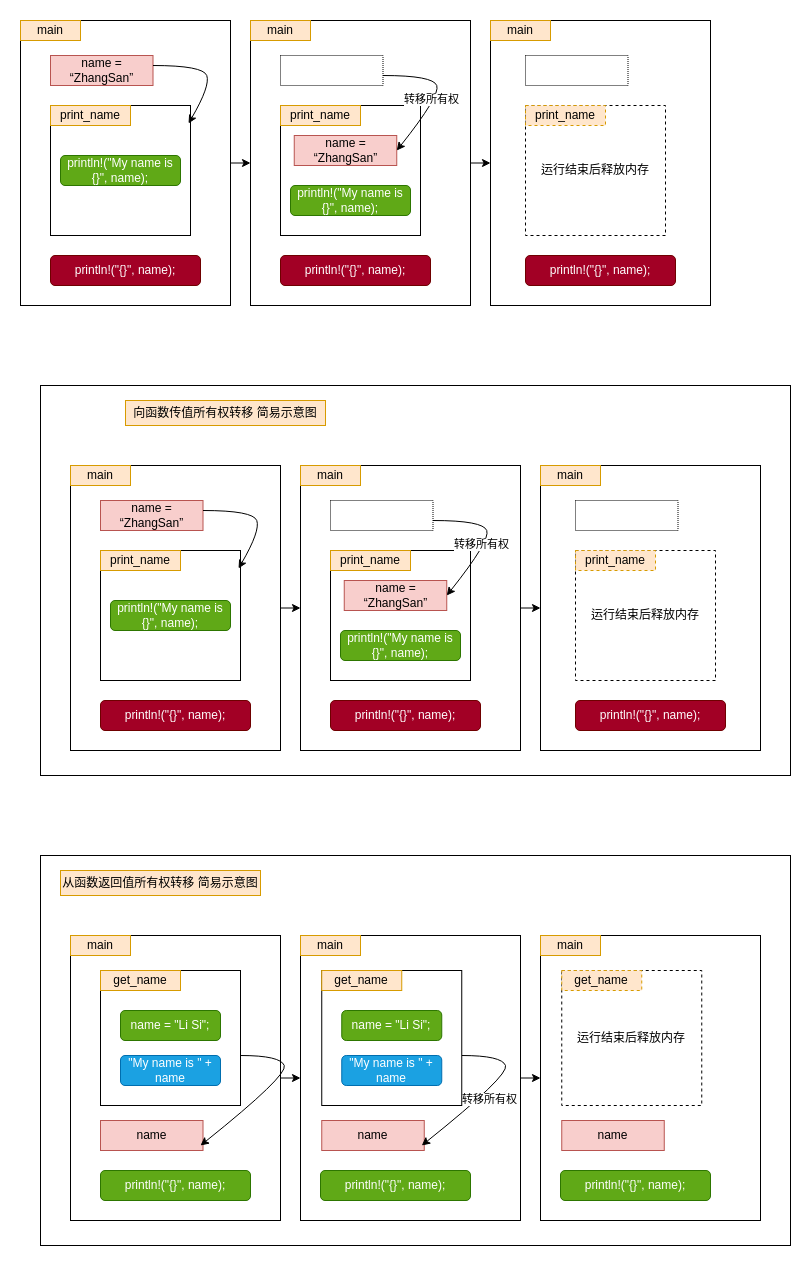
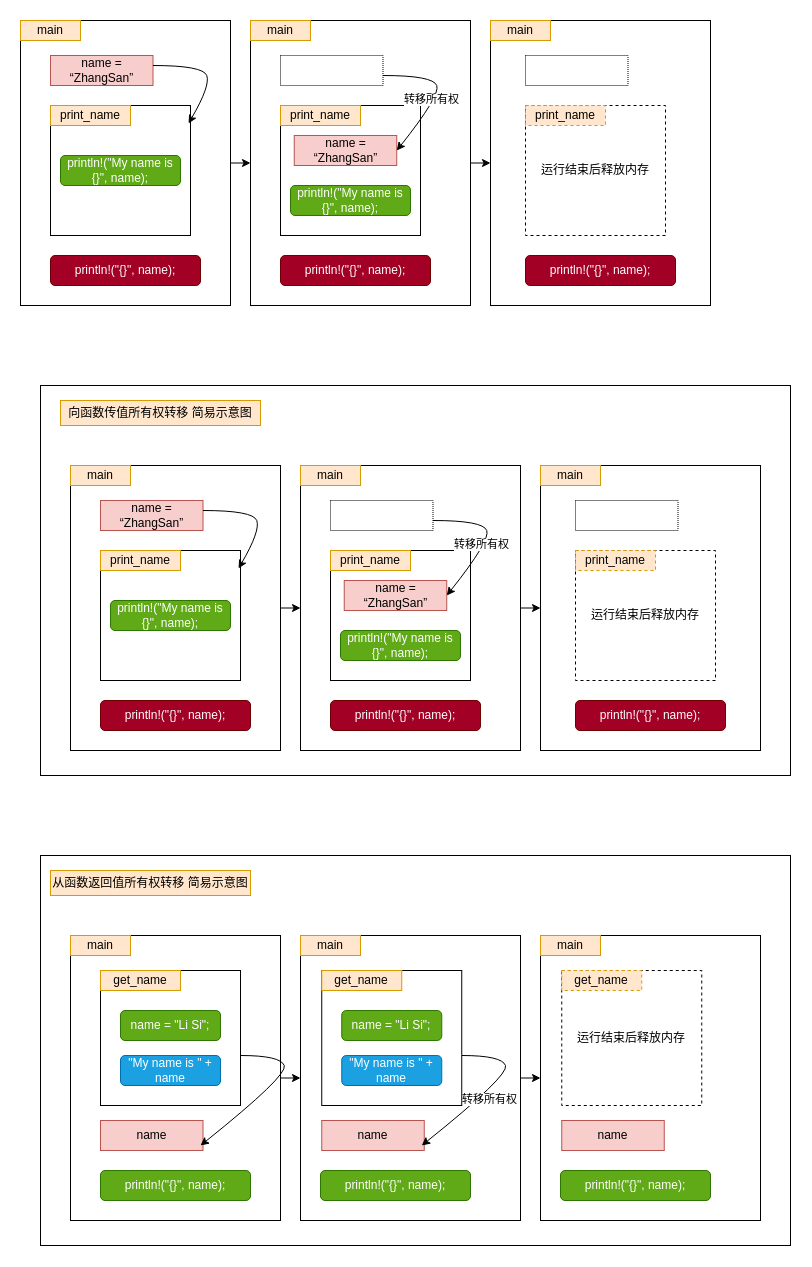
(226, 413) -> (161, 413)
(161, 883) -> (151, 883)
